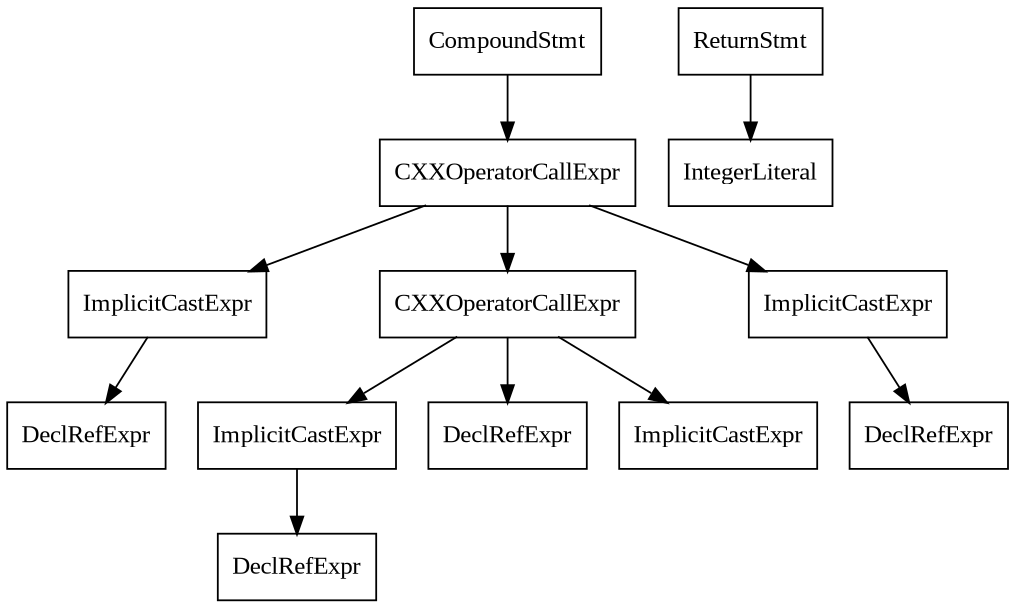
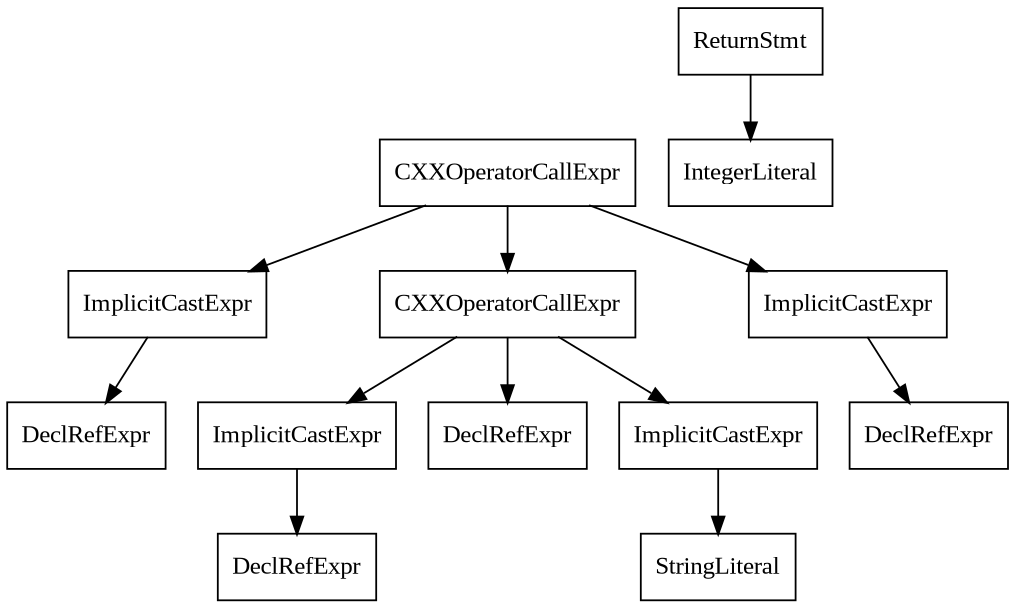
(508, 41) -> none
none -> (718, 567)
